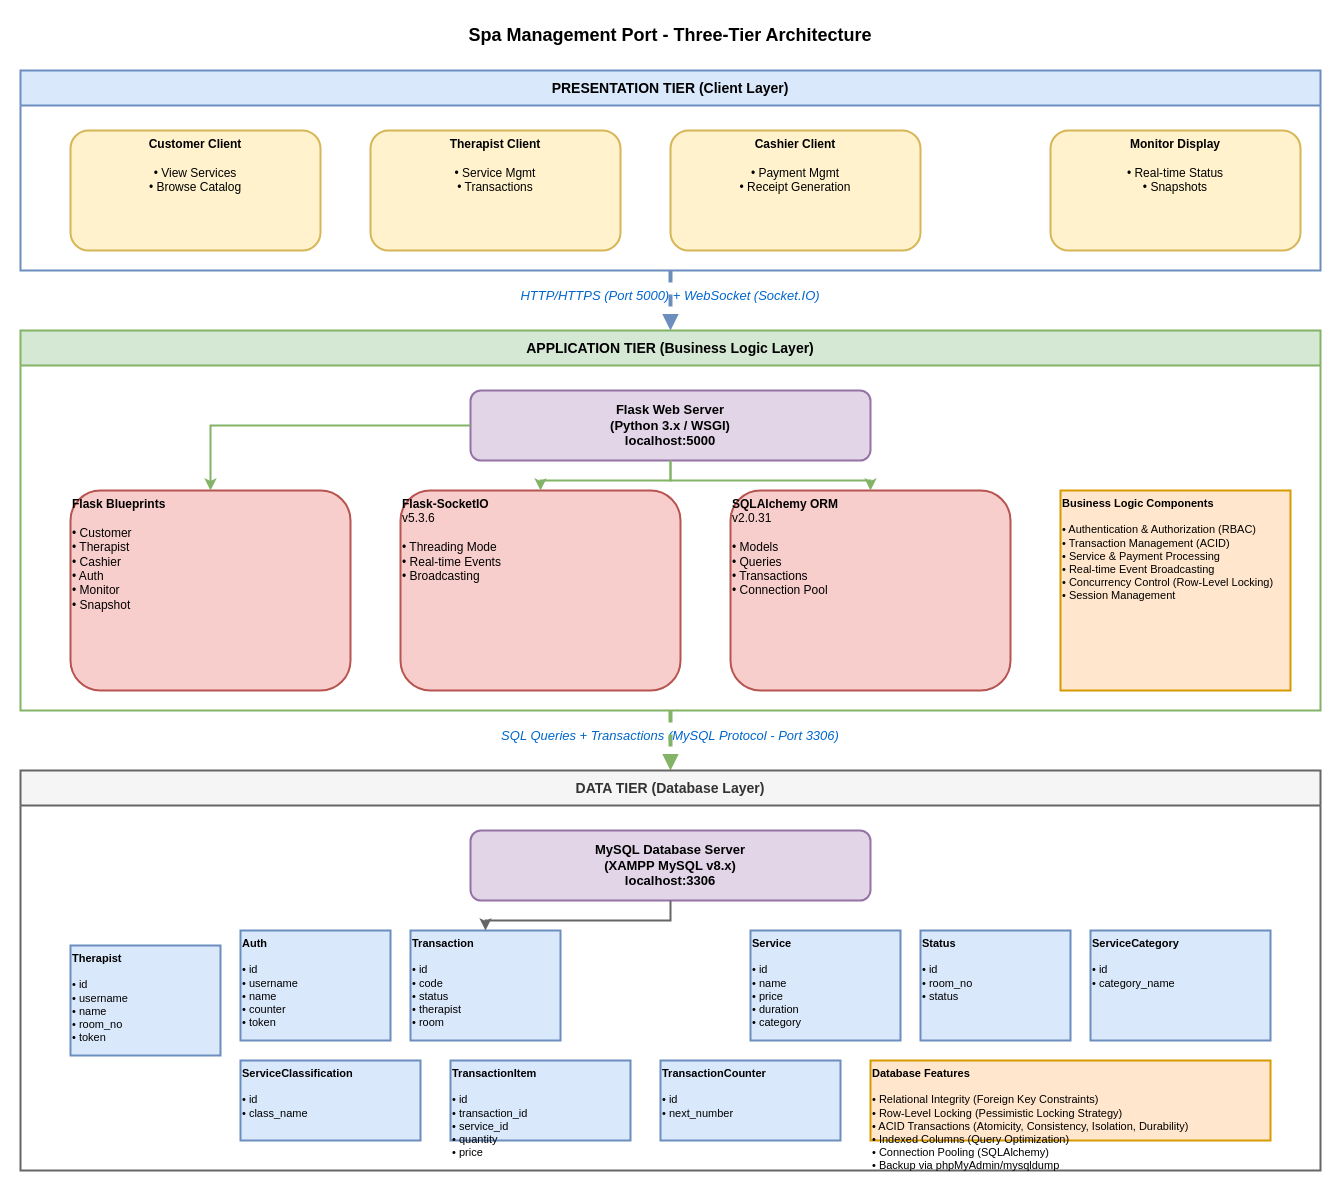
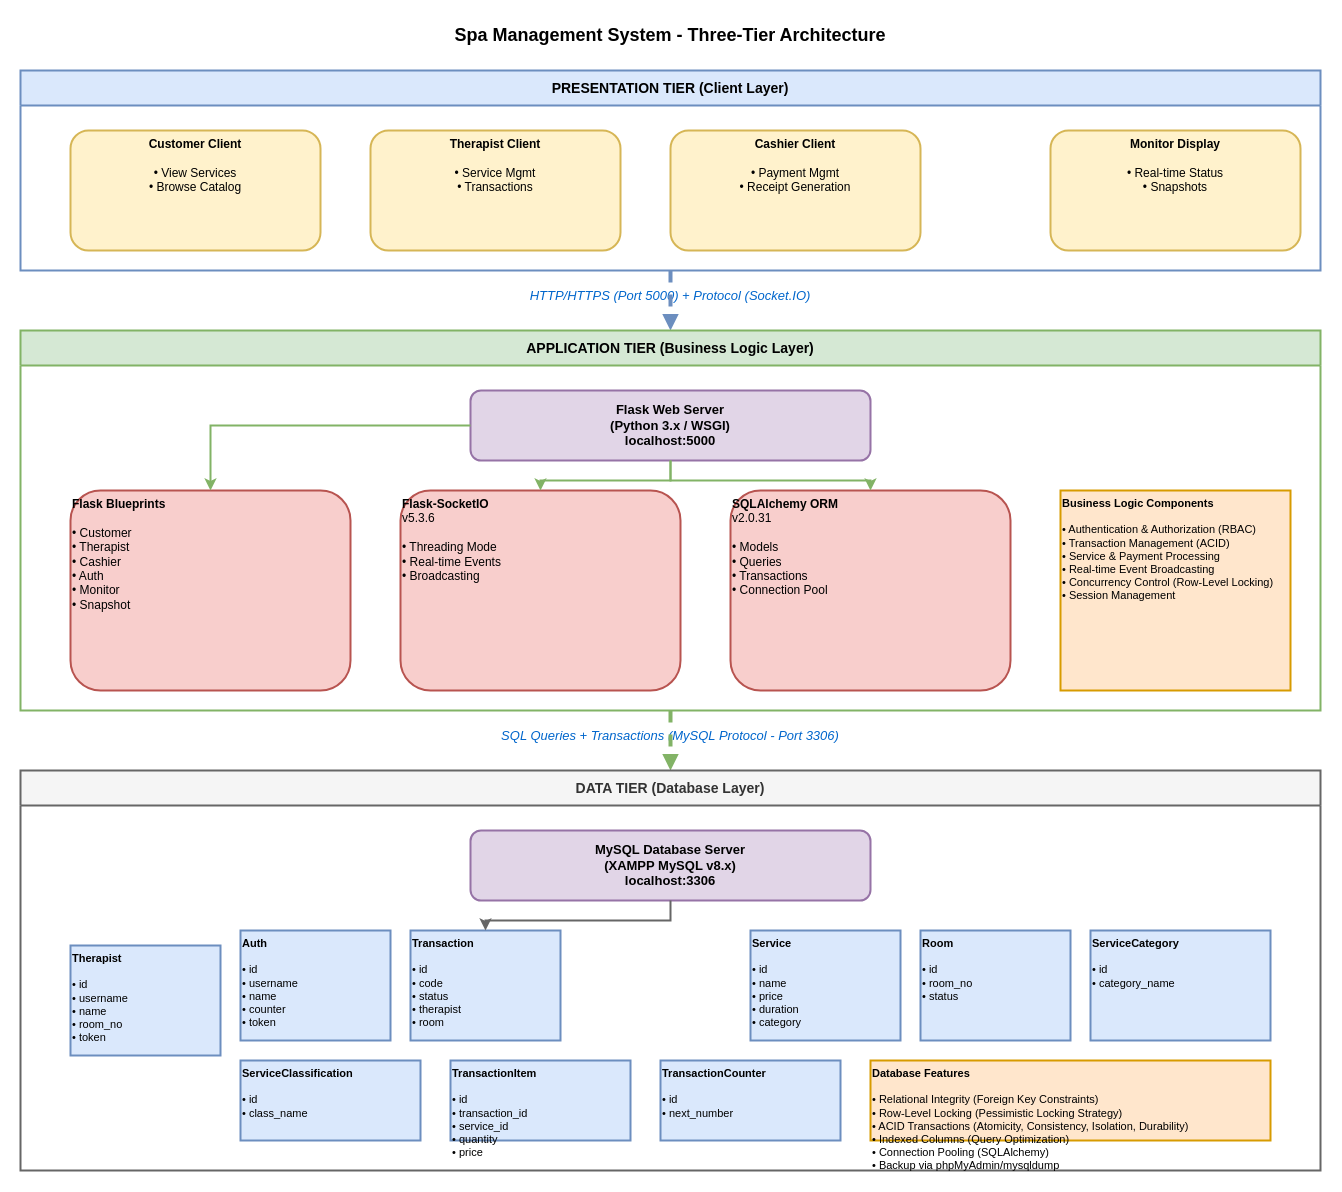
(671, 36) -> (671, 36)
(671, 296) -> (671, 296)
(949, 964) -> (949, 964)
